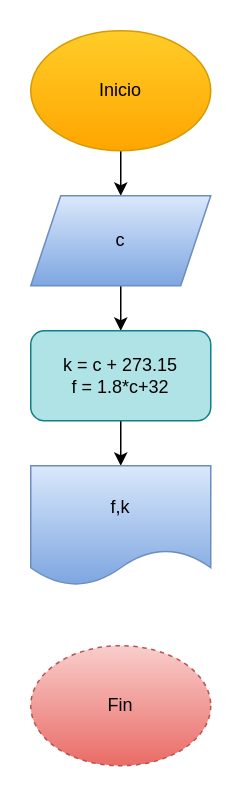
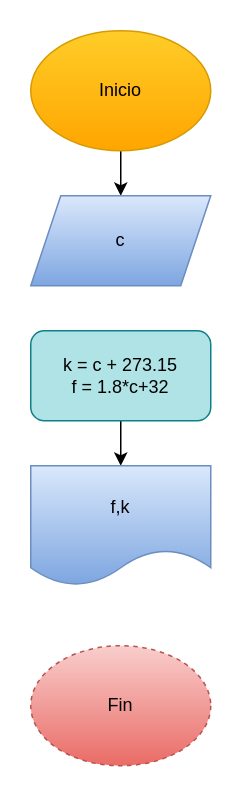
(121, 303) -> none
